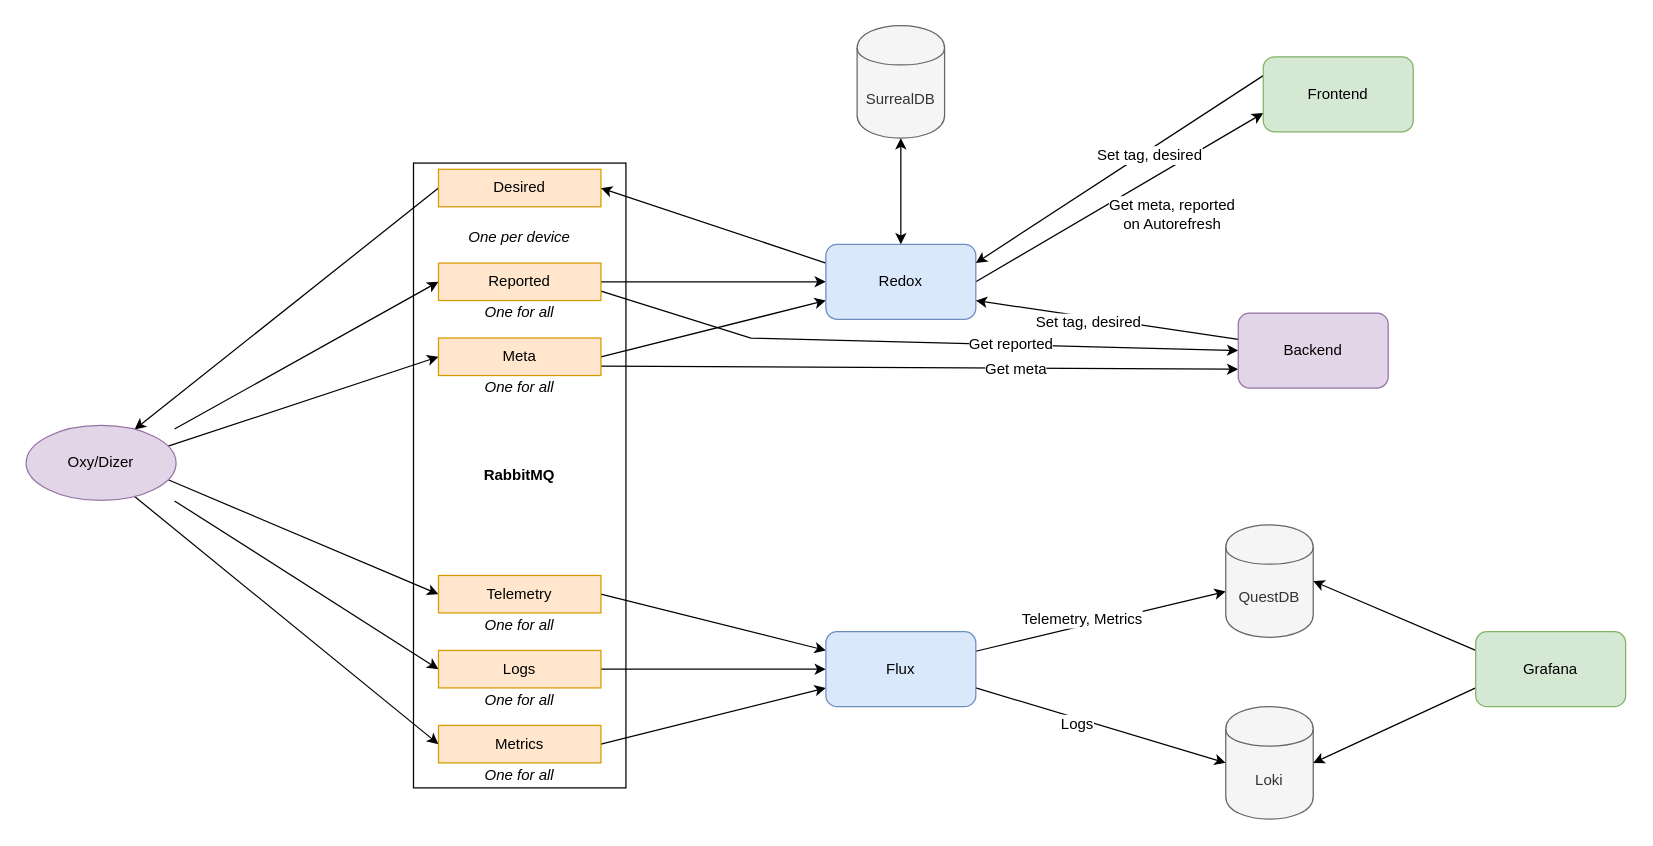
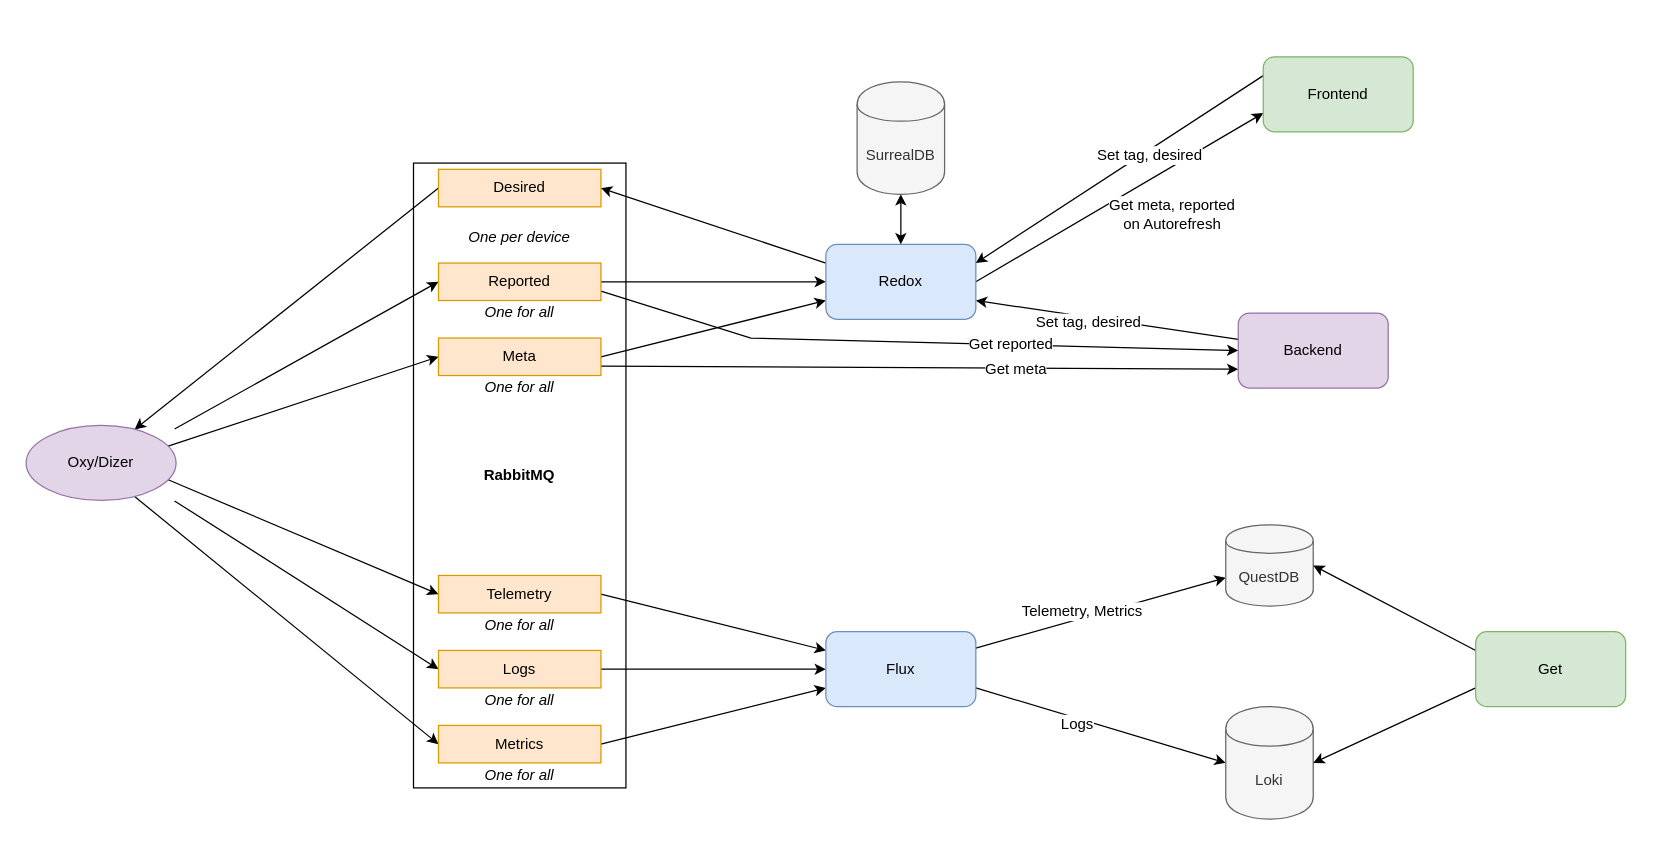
(901, 82) -> (901, 138)
(1269, 581) -> (1269, 566)
(1551, 669) -> (1551, 669)
